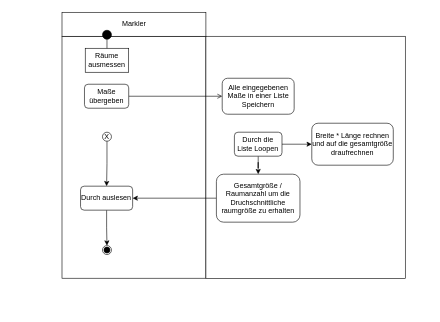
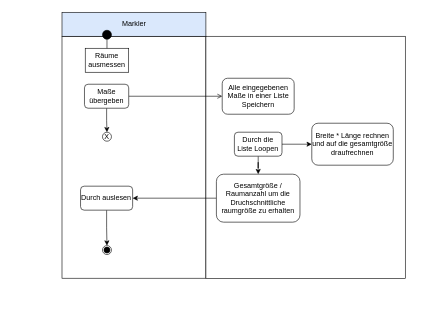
(134, 24) -> (134, 24)
none -> (106, 118)
(107, 180) -> none
